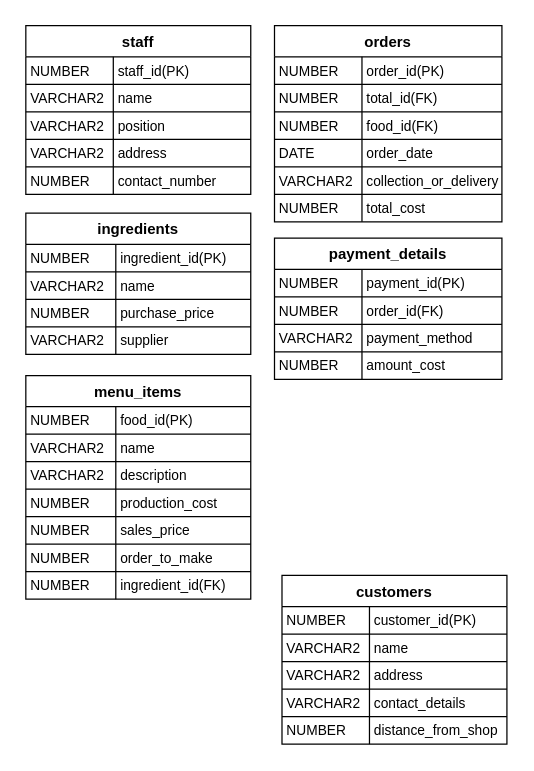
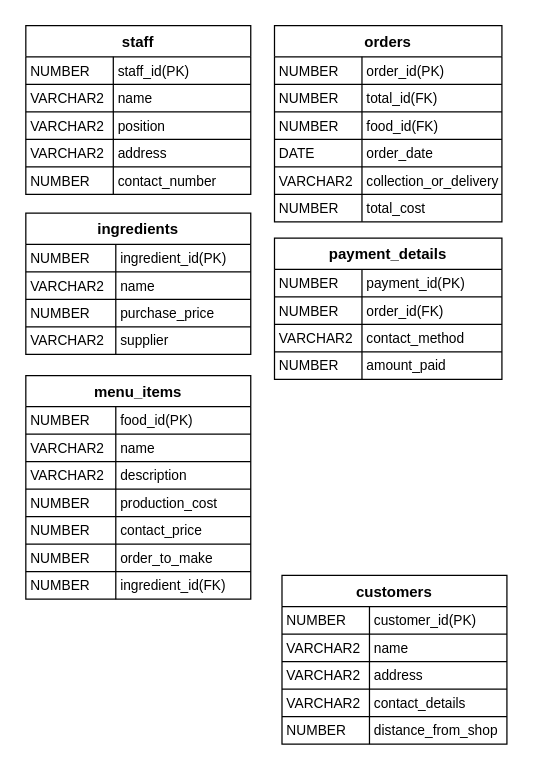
(420, 339) -> (420, 339)
(409, 366) -> (407, 366)
(159, 531) -> (168, 531)
